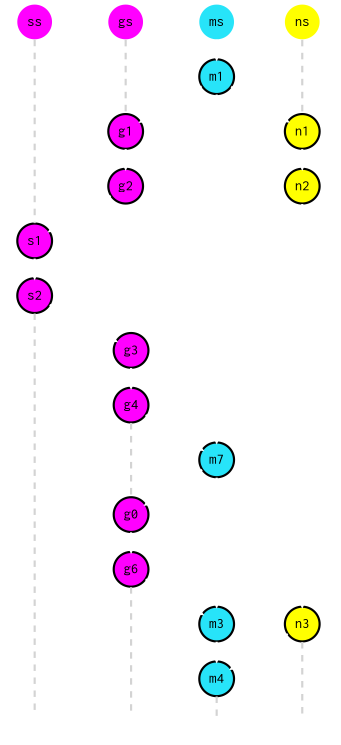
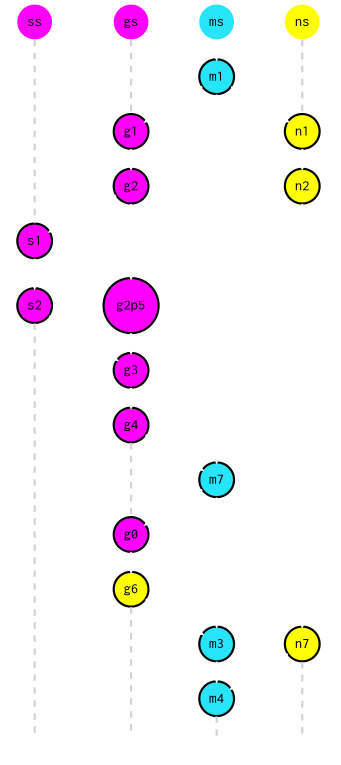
none -> (131, 306)
(131, 569) -> (131, 589)
(302, 624) -> (302, 644)
